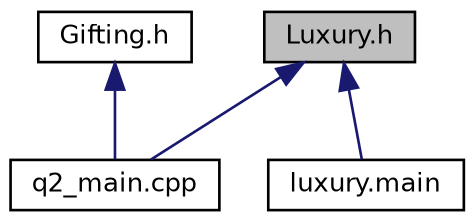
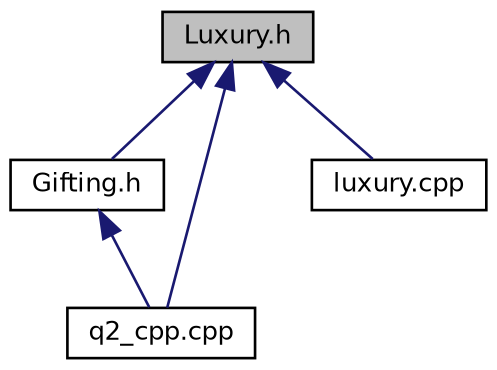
none -> (153, 120)
(115, 185) -> (161, 333)
(366, 185) -> (399, 185)
